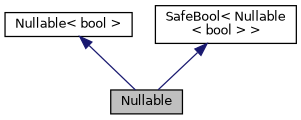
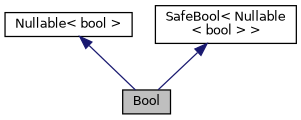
(147, 102) -> (147, 102)
